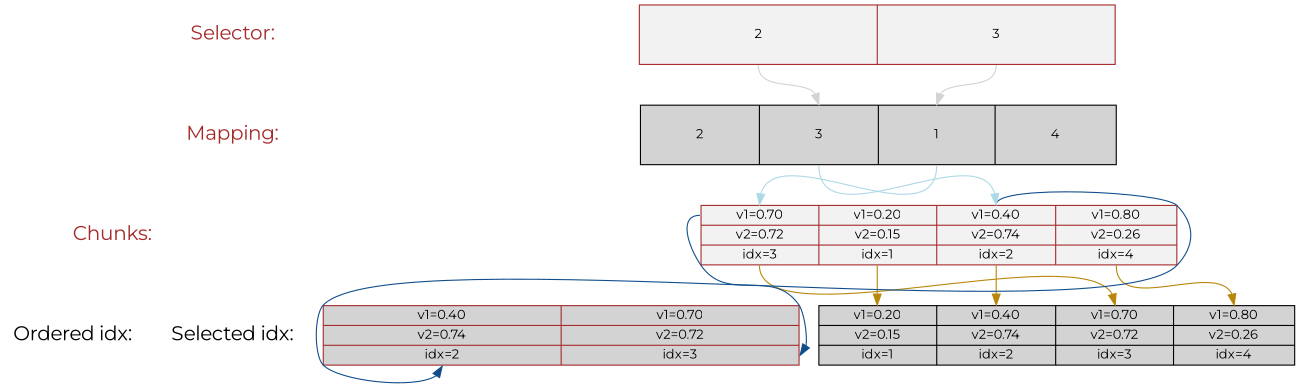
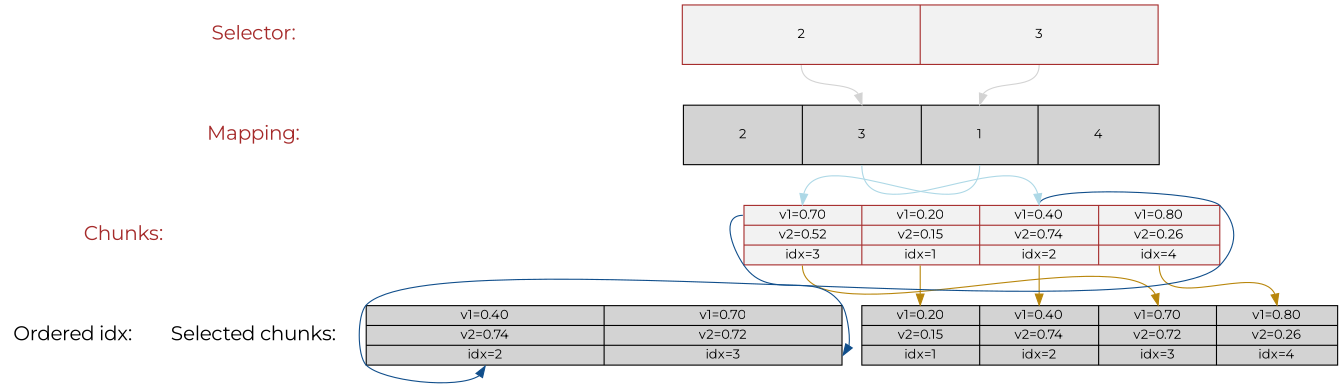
(760, 235) -> (803, 235)
(233, 335) -> (254, 335)
(561, 335) -> (604, 335)
